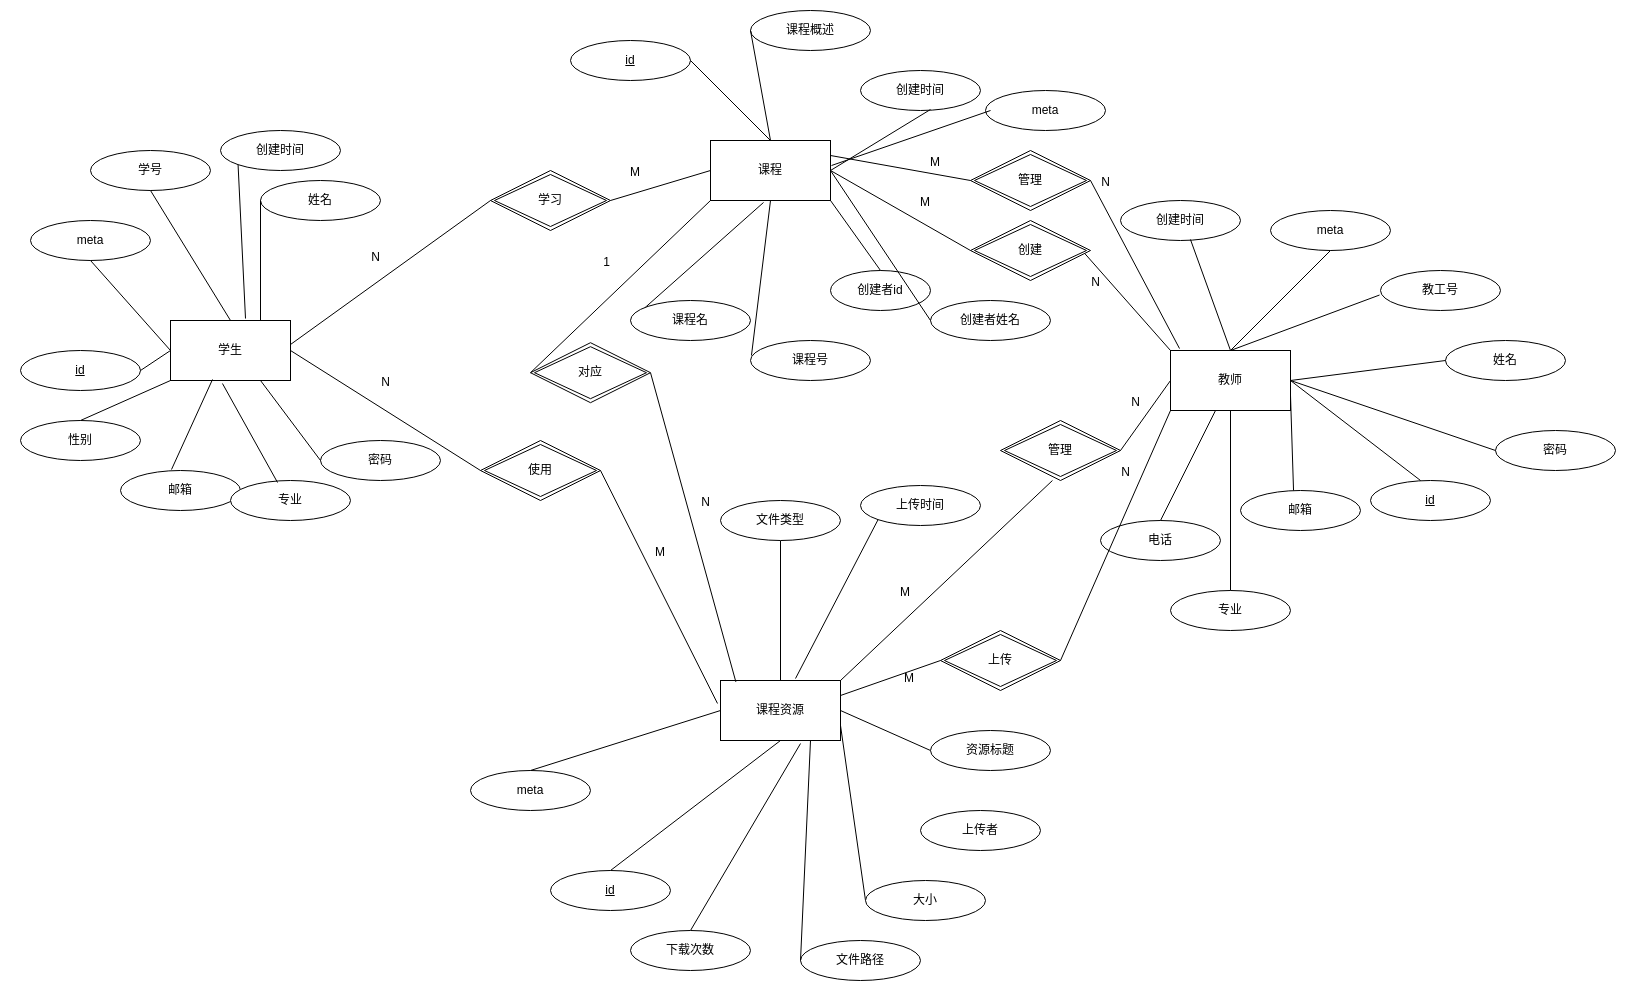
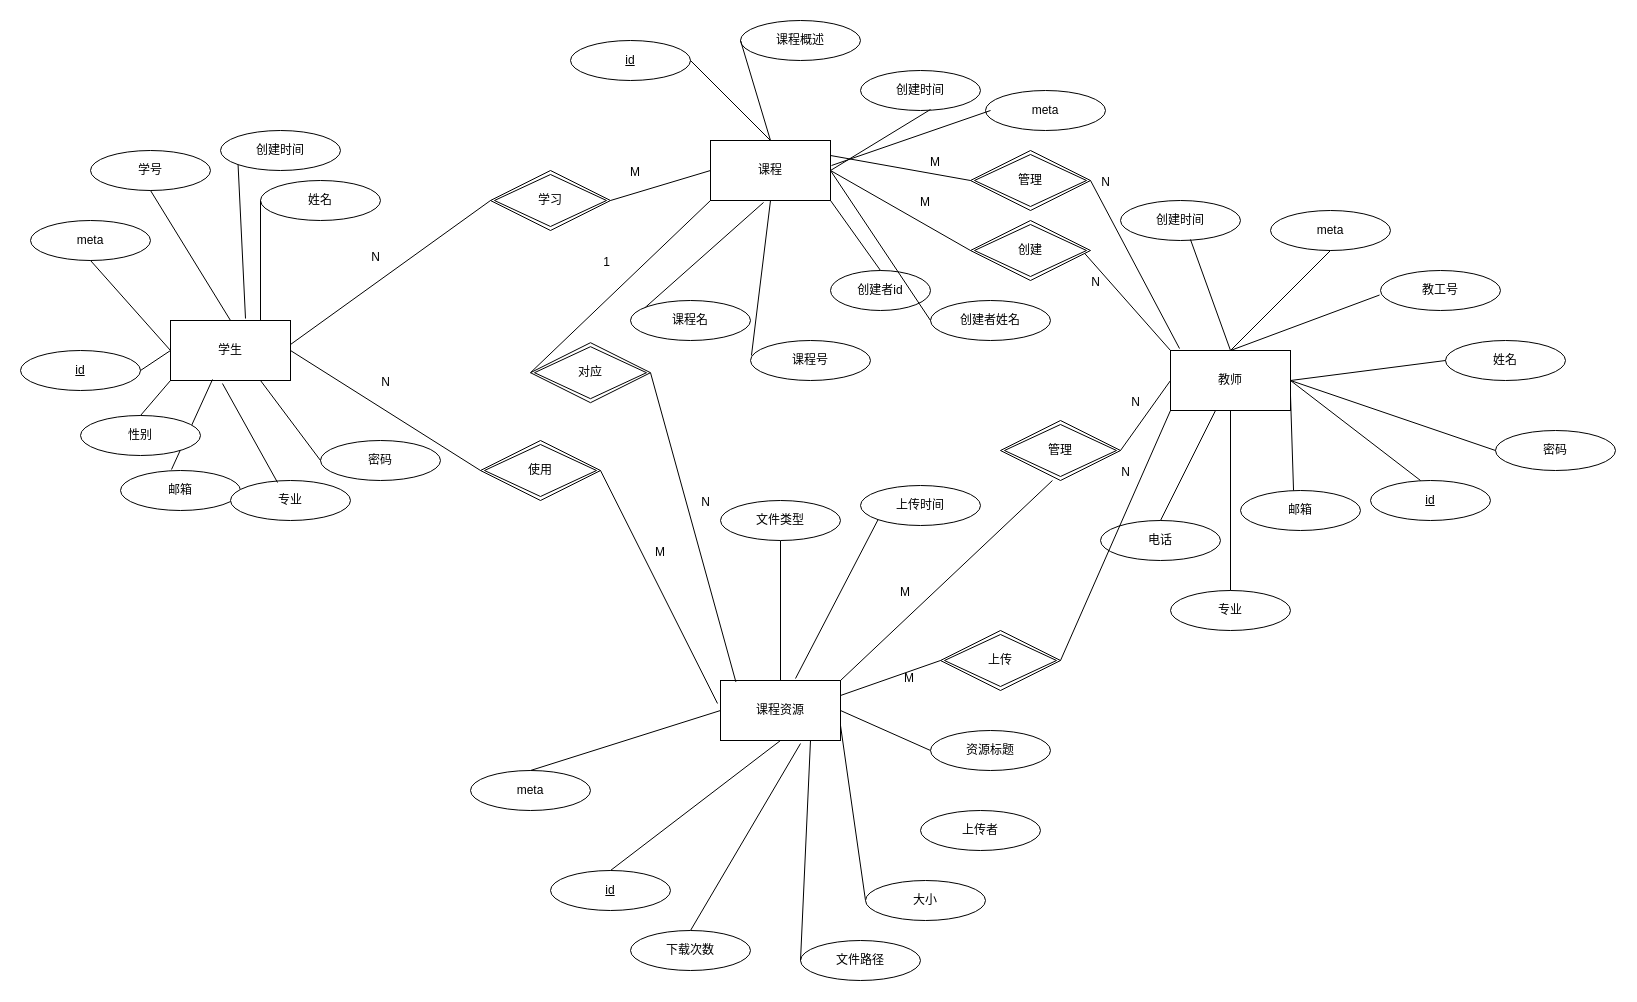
(811, 31) -> (801, 41)
(81, 441) -> (141, 436)
